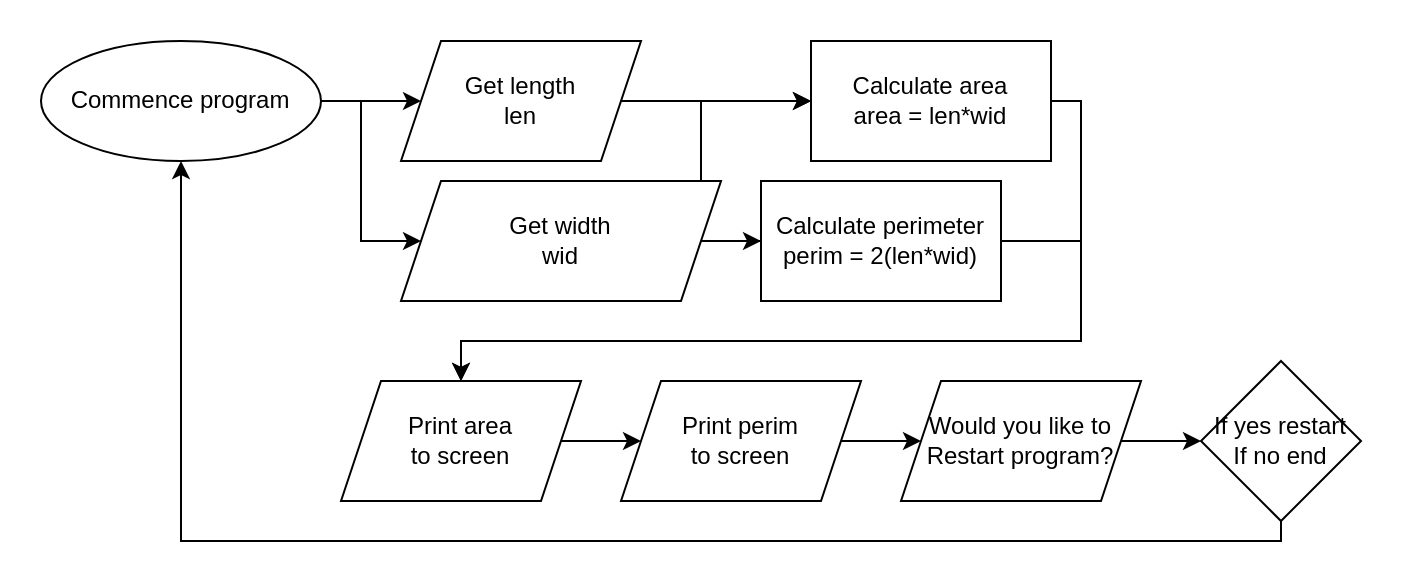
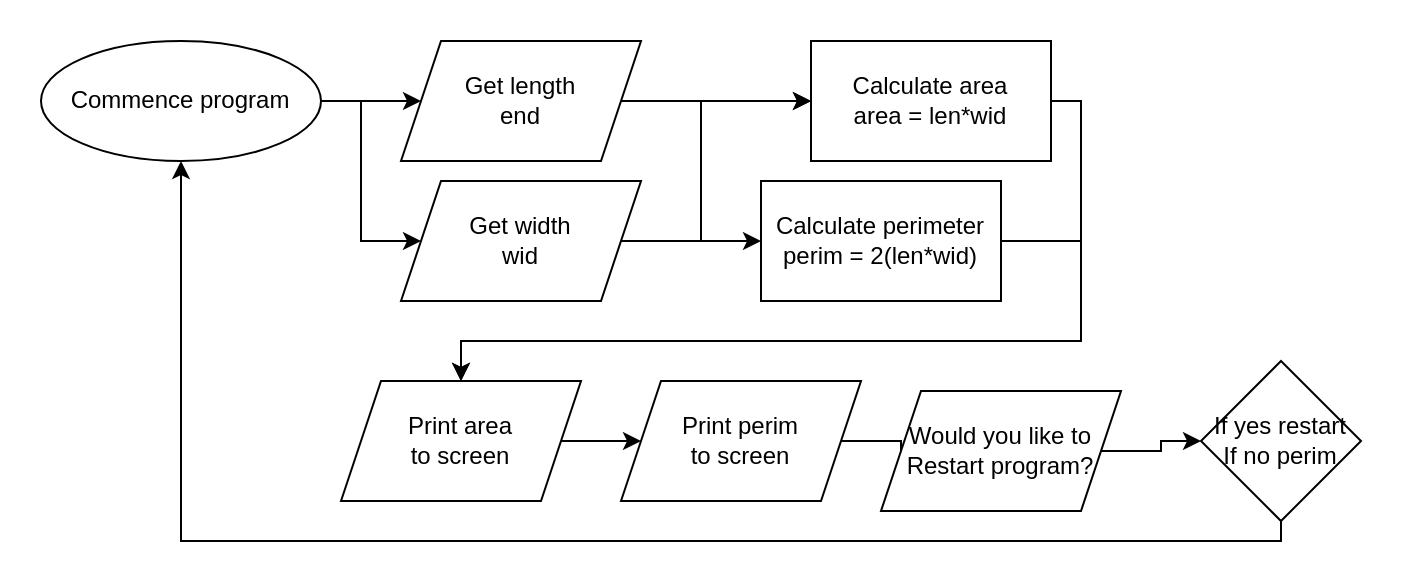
(521, 101) -> (521, 101)
(561, 241) -> (521, 241)
(1021, 441) -> (1001, 451)
(1281, 441) -> (1281, 441)
